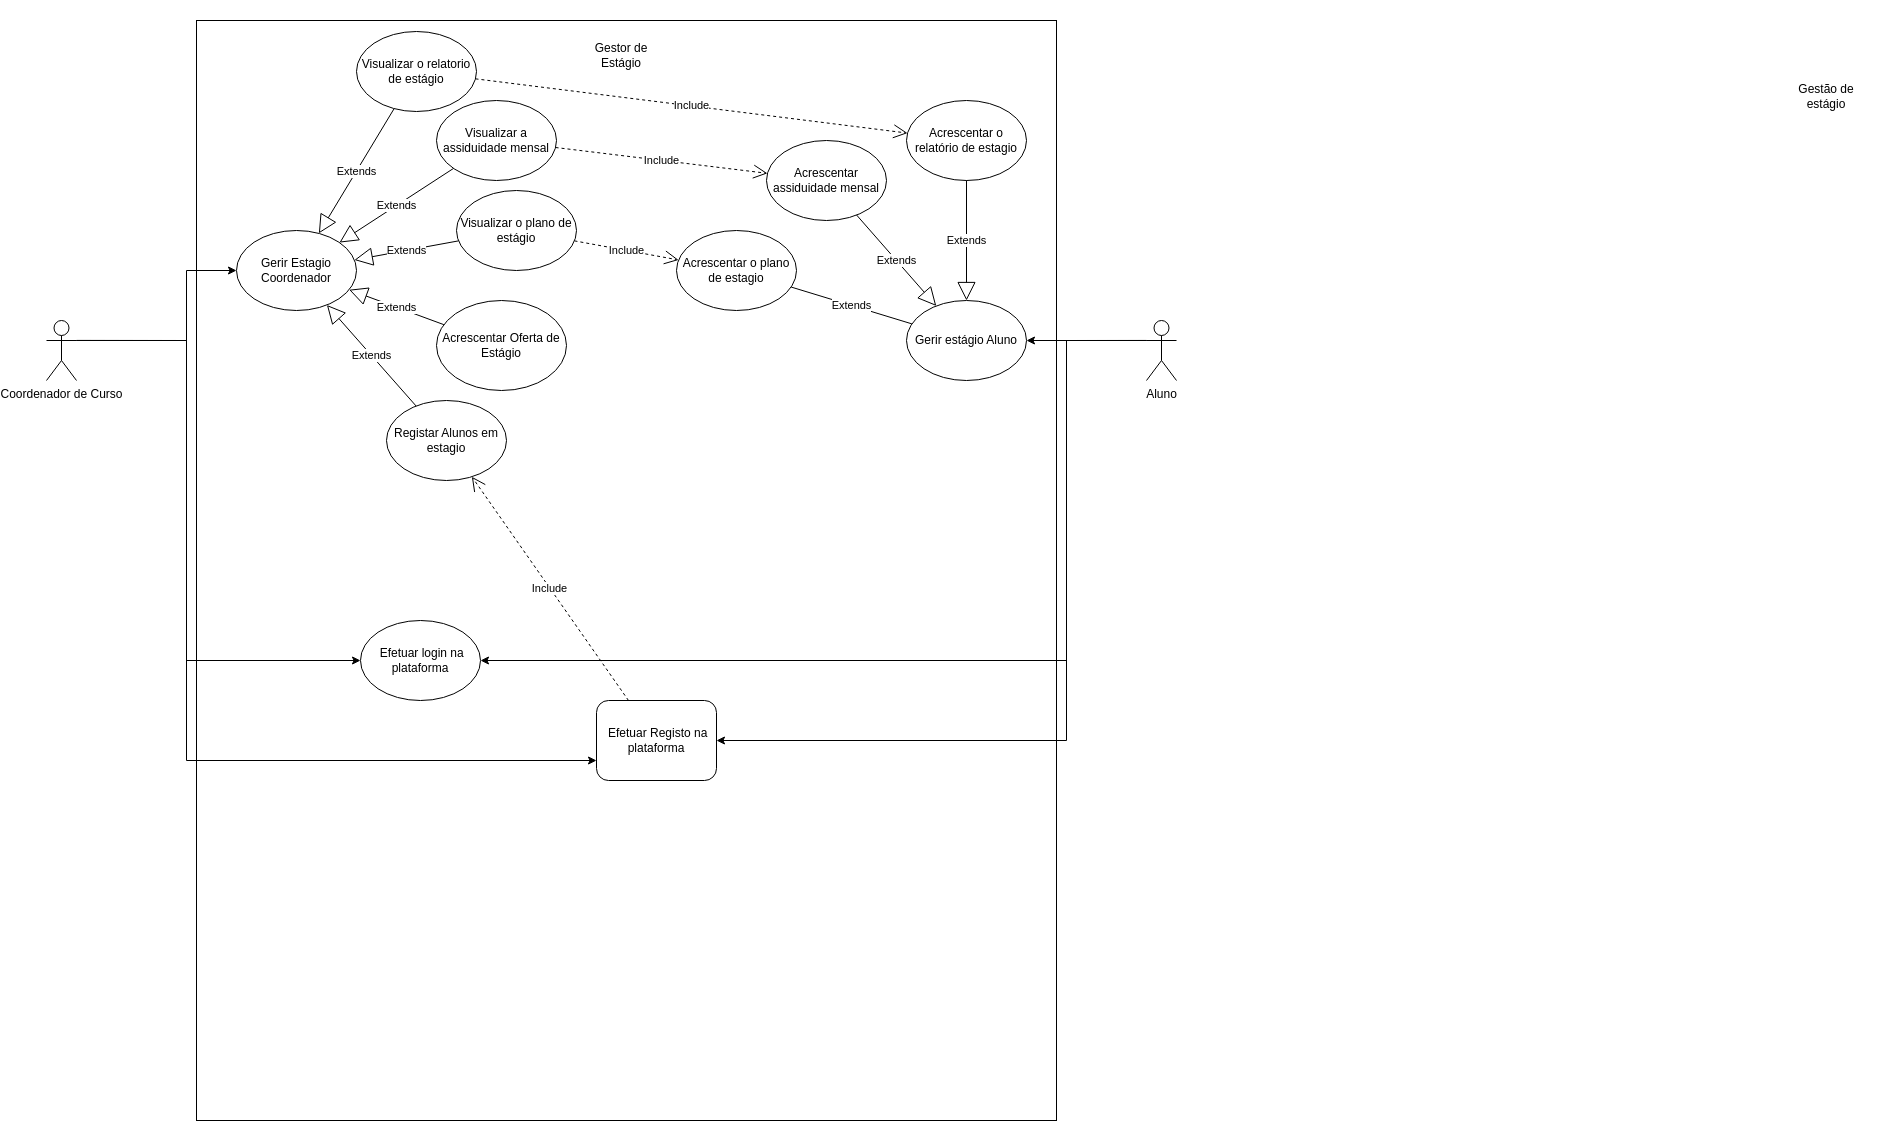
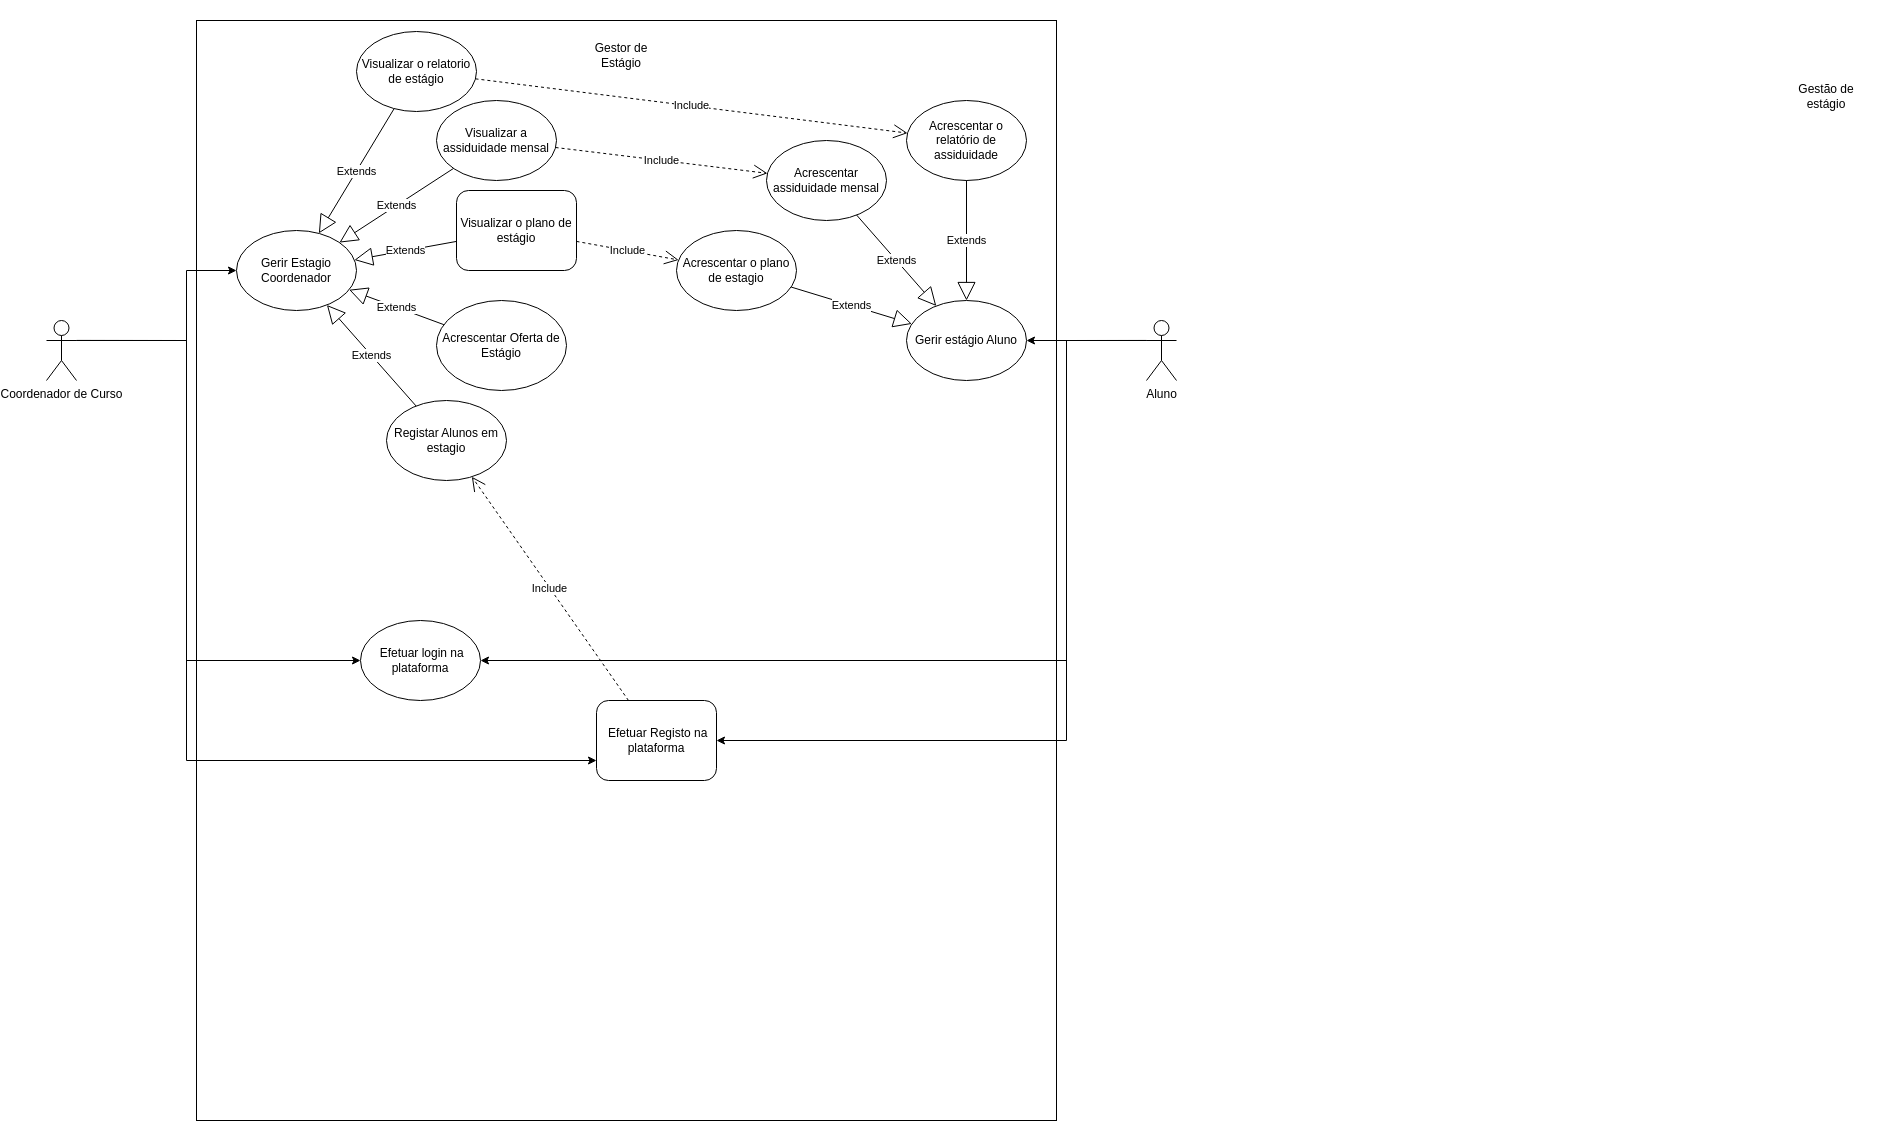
(967, 141) -> (967, 141)
(517, 231) -> (517, 231)
(901, 321) -> (893, 318)
